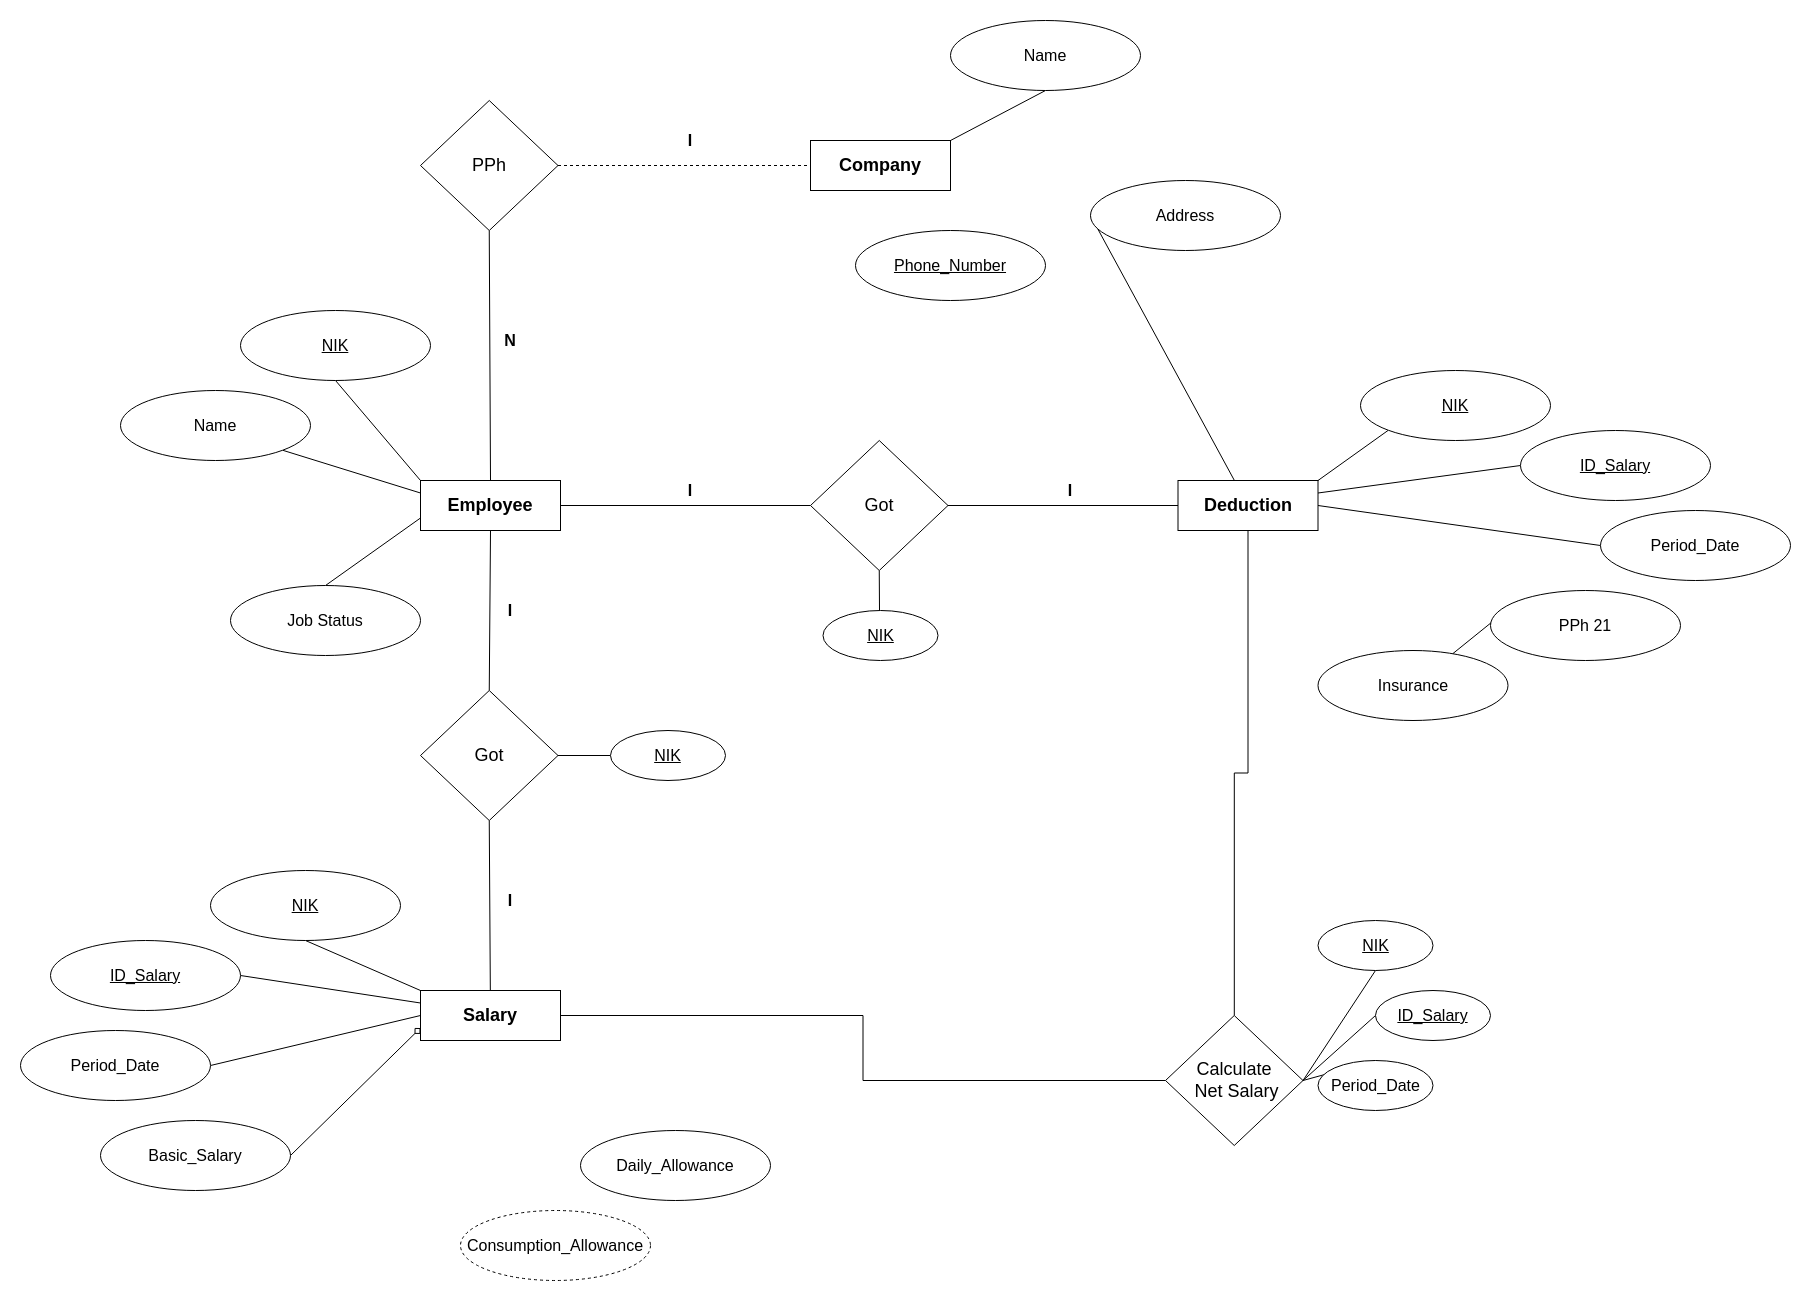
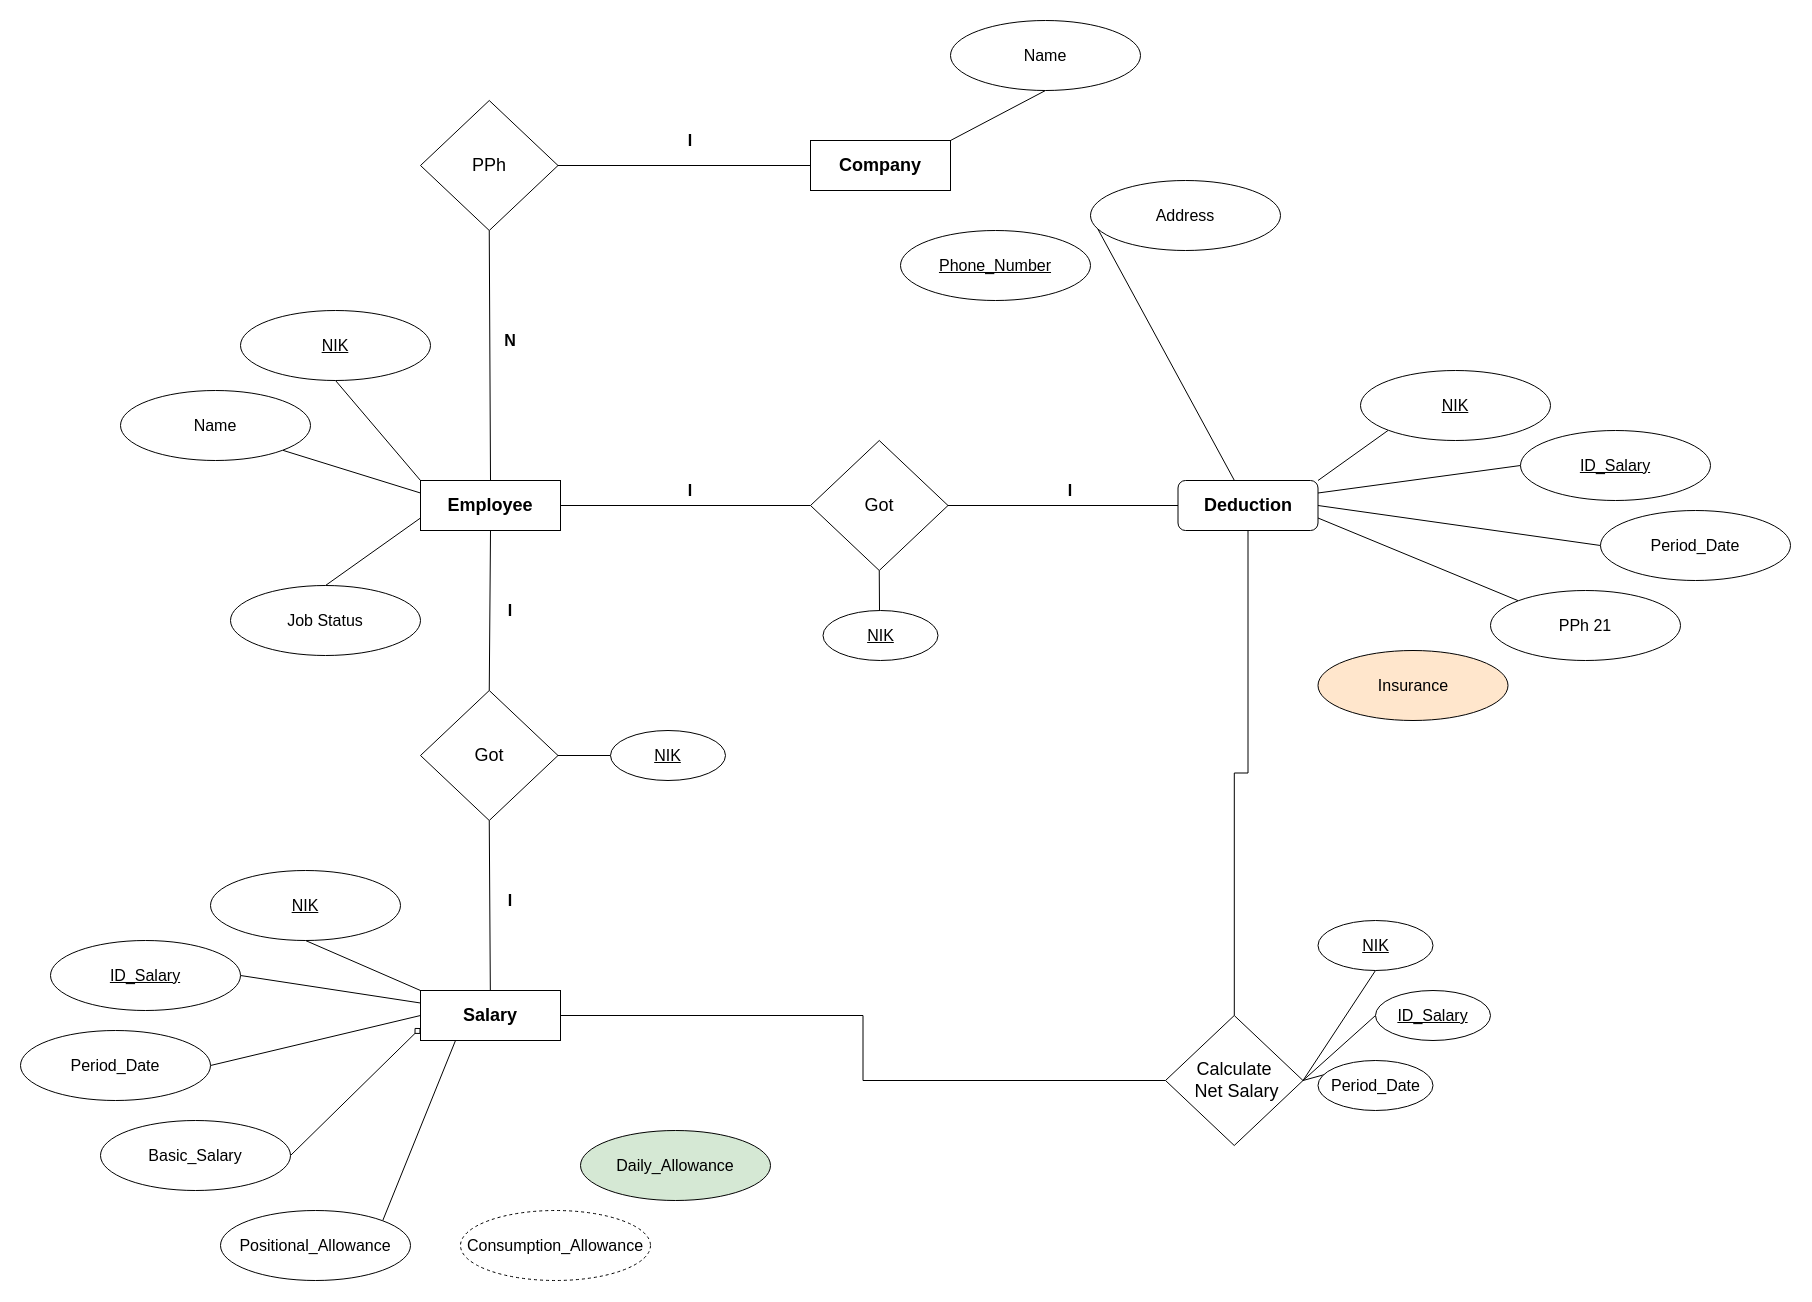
(684, 166) -> (684, 166)
(951, 266) -> (996, 266)
(1248, 506) -> (1248, 506)
(1472, 638) -> (1418, 559)
(1413, 686) -> (1413, 686)
none -> (419, 1131)
(676, 1166) -> (676, 1166)
none -> (316, 1246)
